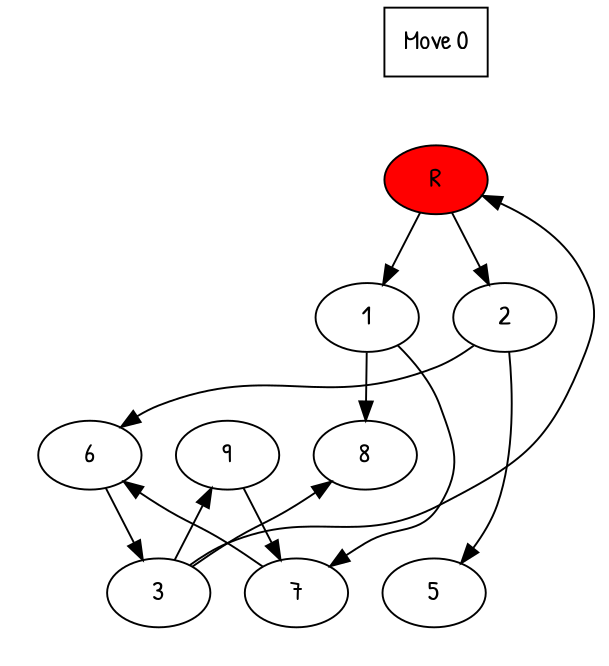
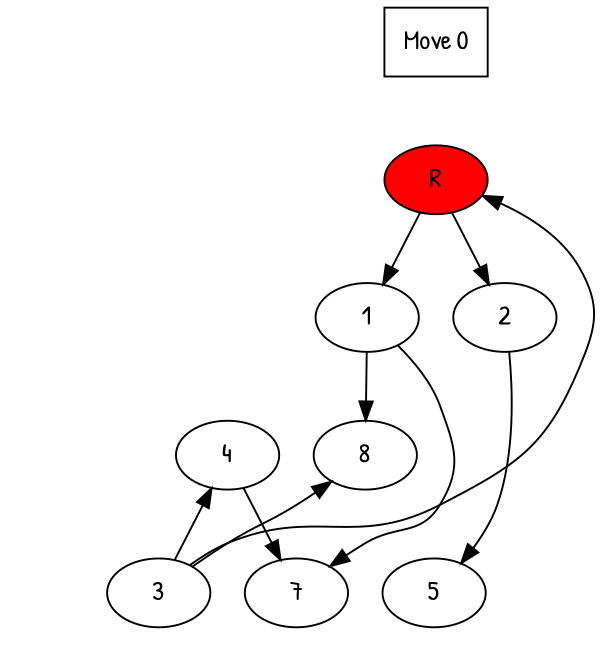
(90, 455) -> none
(228, 455) -> (228, 455)
